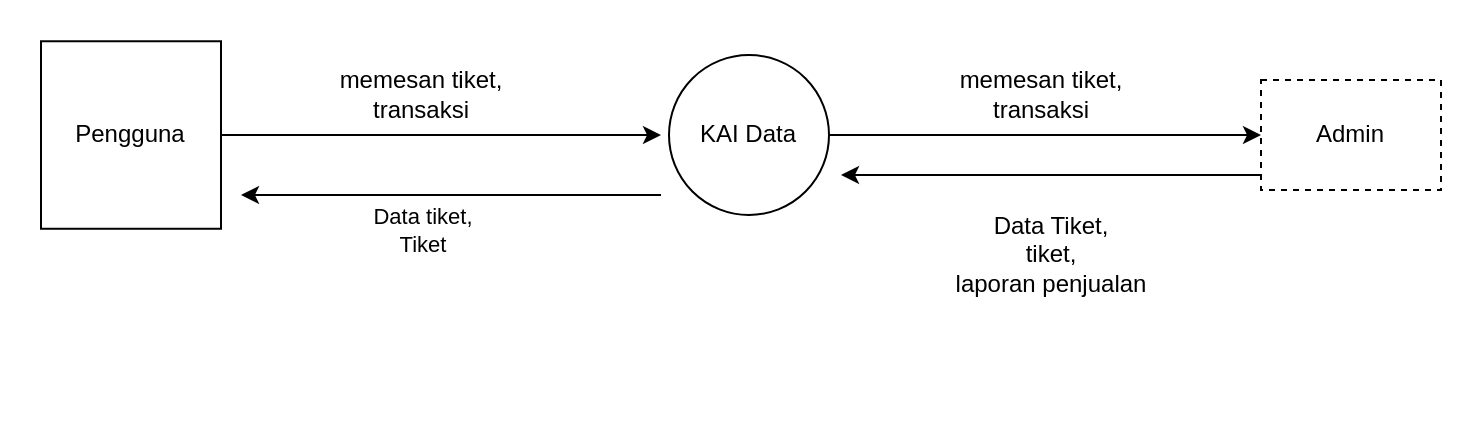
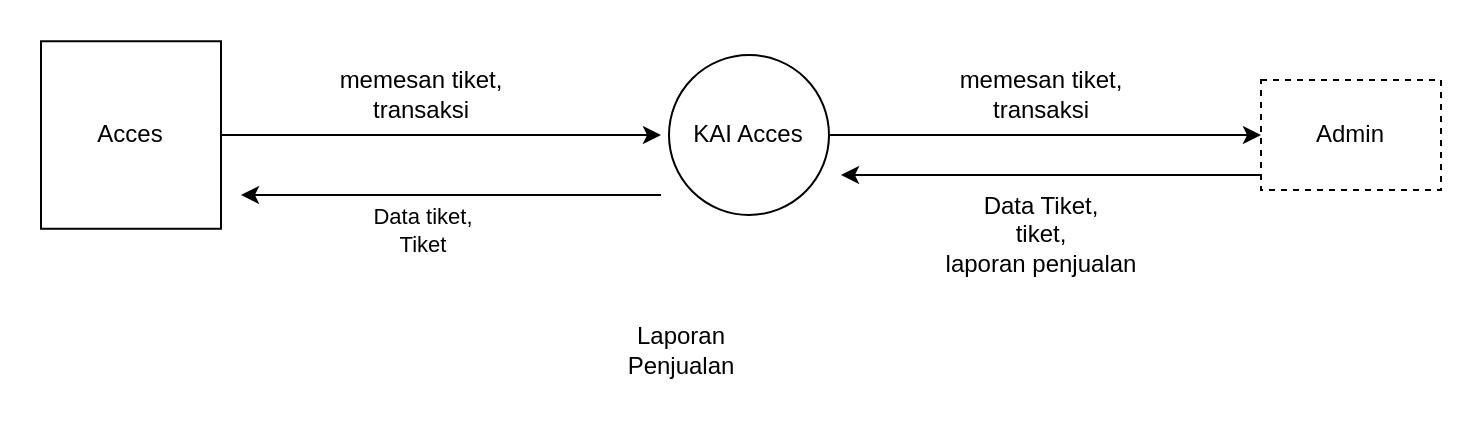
(131, 135) -> (131, 135)
(749, 135) -> (749, 135)
(1051, 255) -> (1041, 235)
none -> (681, 350)
